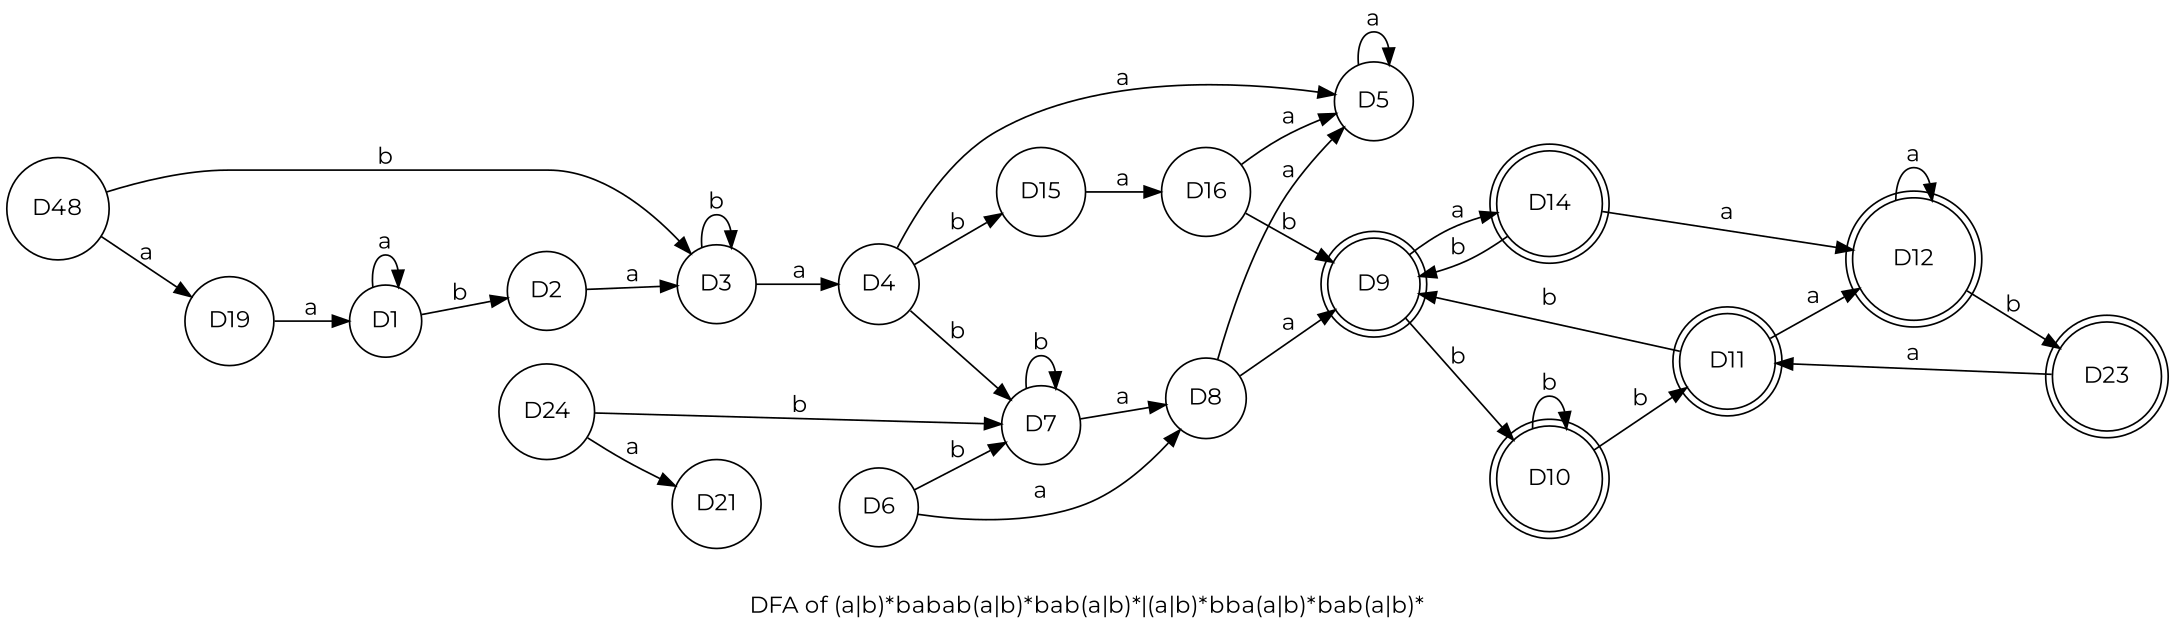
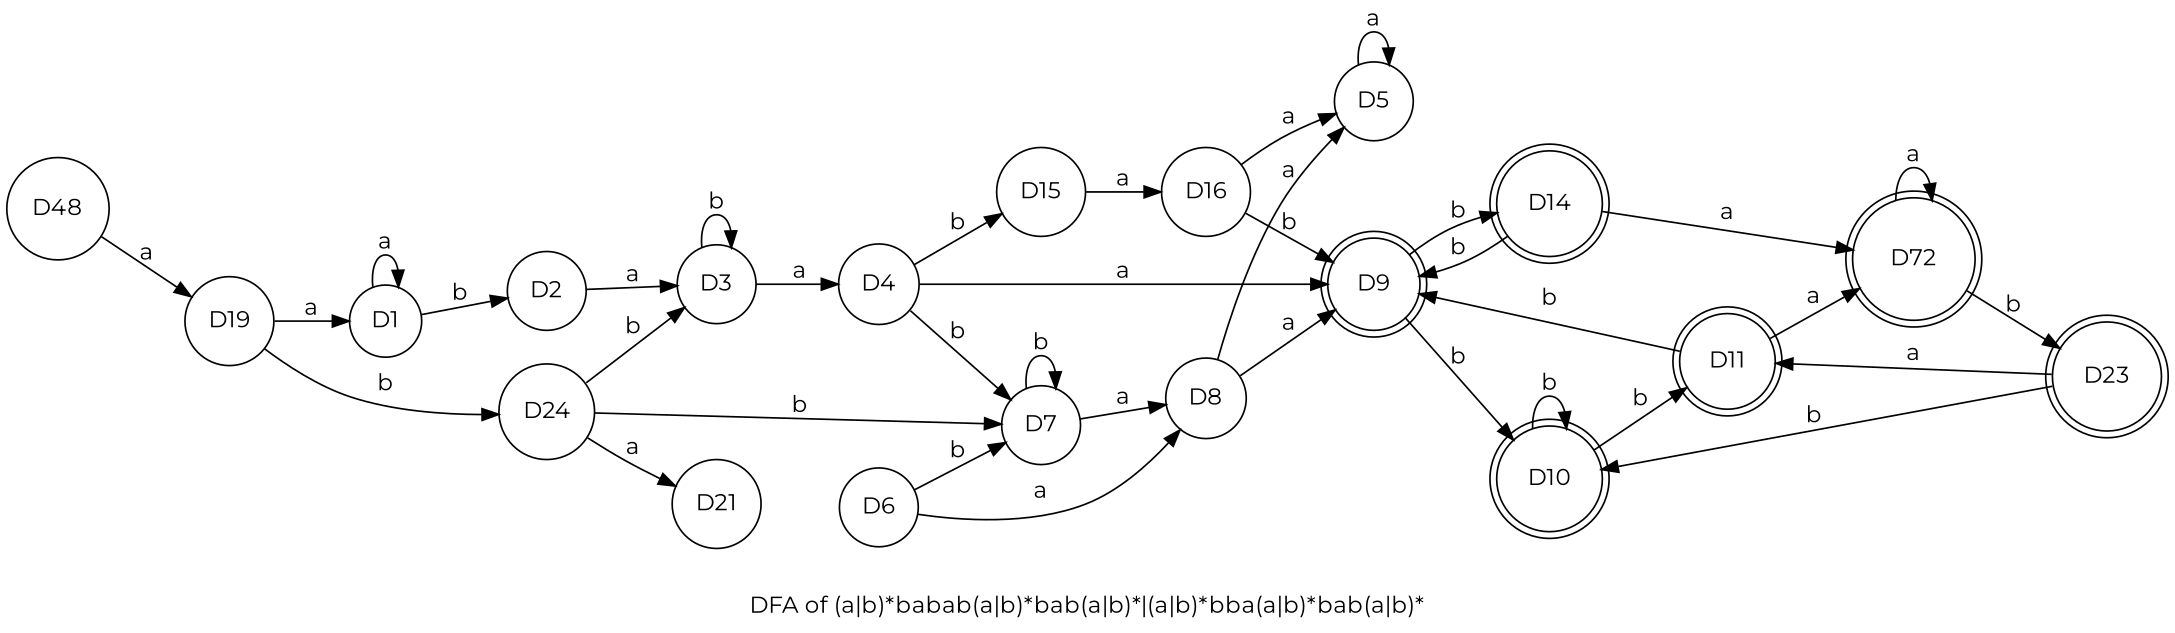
(1078, 100) -> (1115, 284)
(403, 170) -> (628, 350)
(1458, 211) -> (1458, 211)
(1914, 259) -> (1914, 259)
none -> (367, 402)
none -> (1835, 426)
